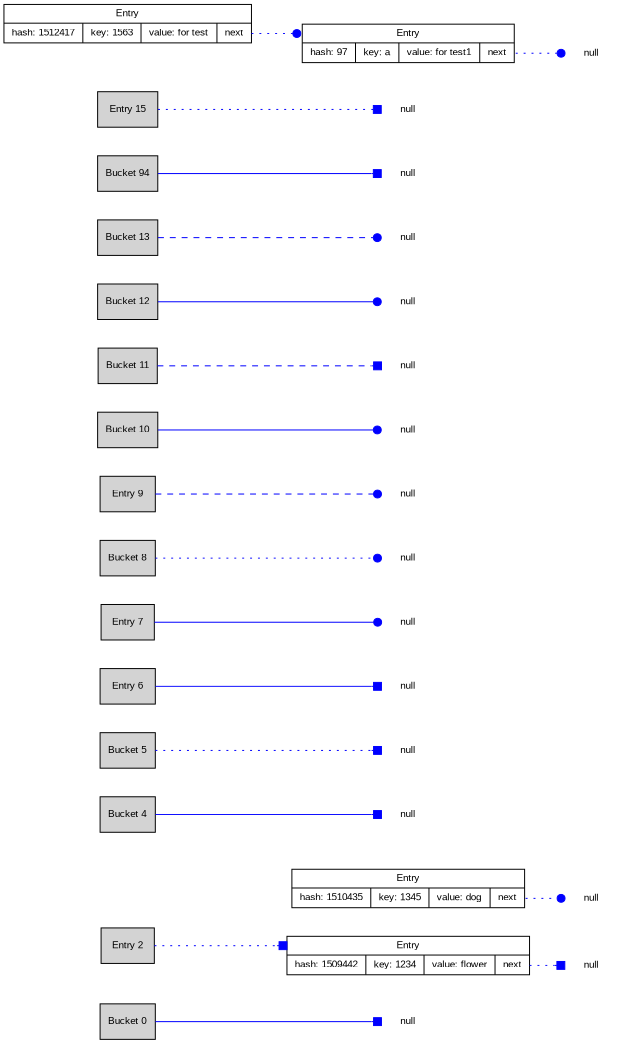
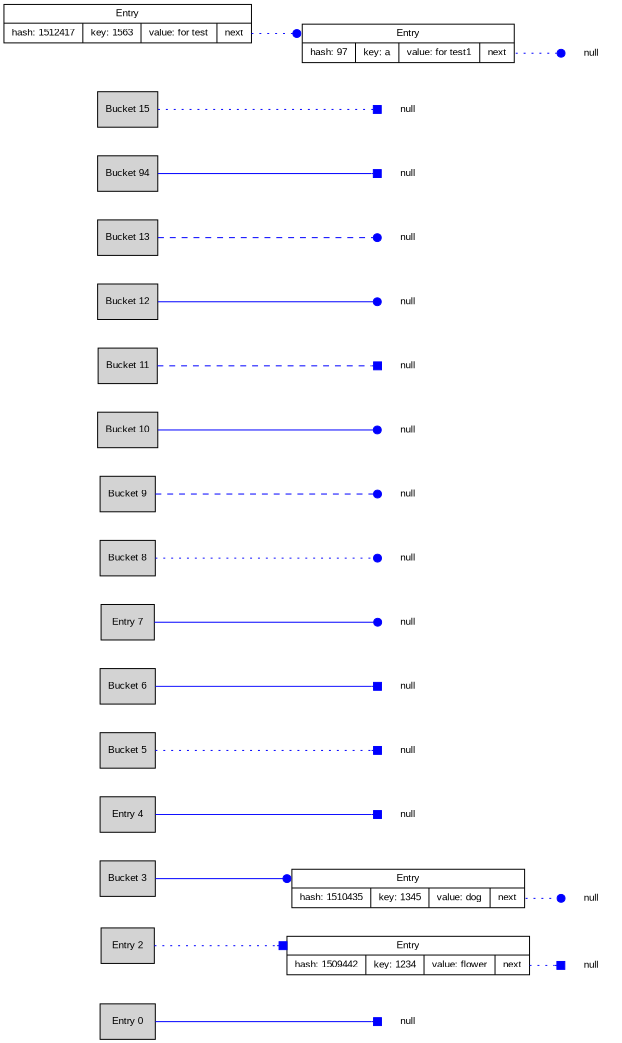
(128, 109) -> (128, 109)
(128, 494) -> (128, 494)
(128, 686) -> (128, 686)
(128, 815) -> (128, 815)
none -> (128, 879)
(128, 1022) -> (128, 1022)
